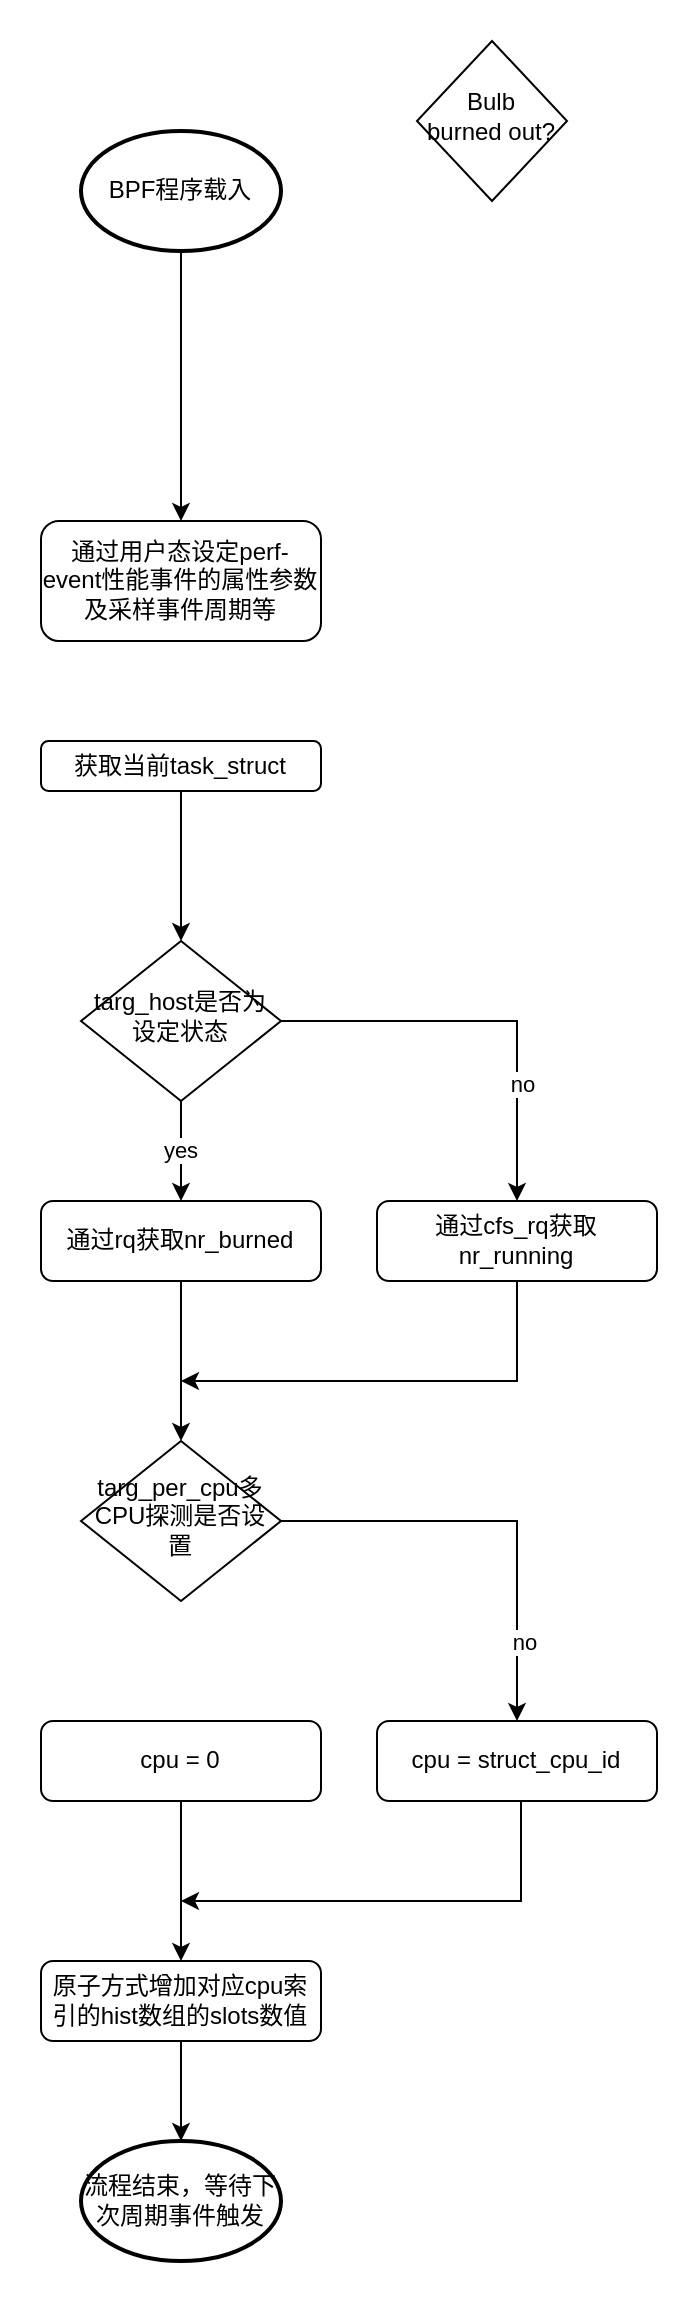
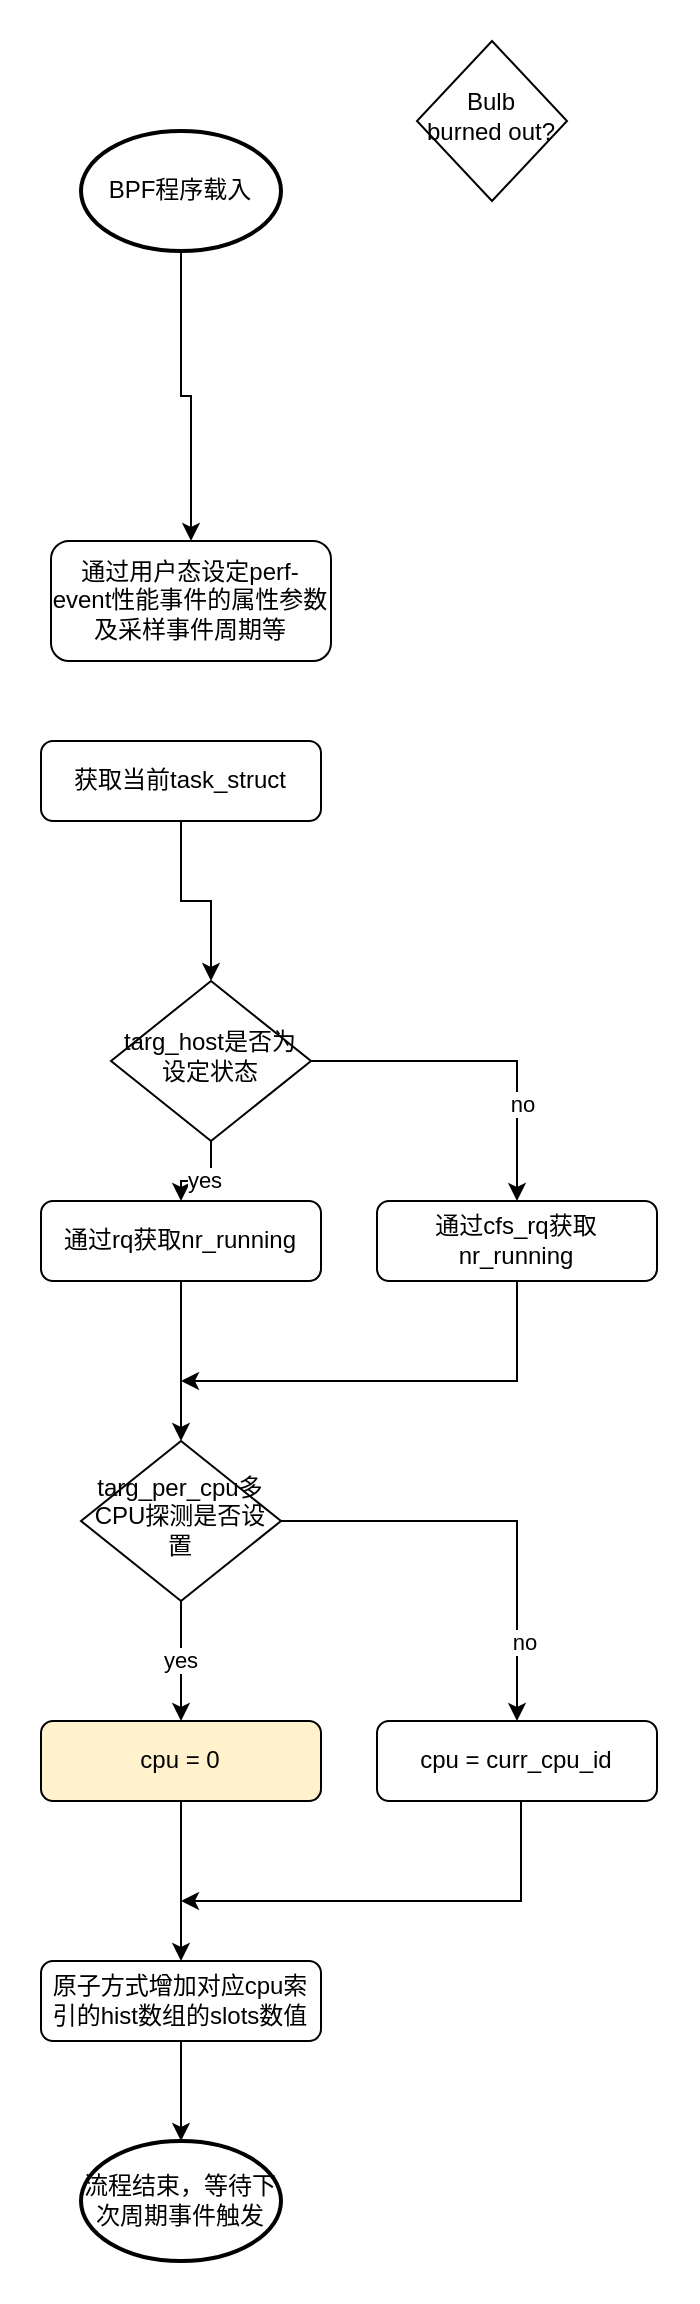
(181, 581) -> (191, 601)
(181, 766) -> (181, 781)
(181, 1021) -> (211, 1061)
(181, 1241) -> (181, 1241)
none -> (181, 1654)
(181, 1761) -> (181, 1761)
(517, 1761) -> (517, 1761)
